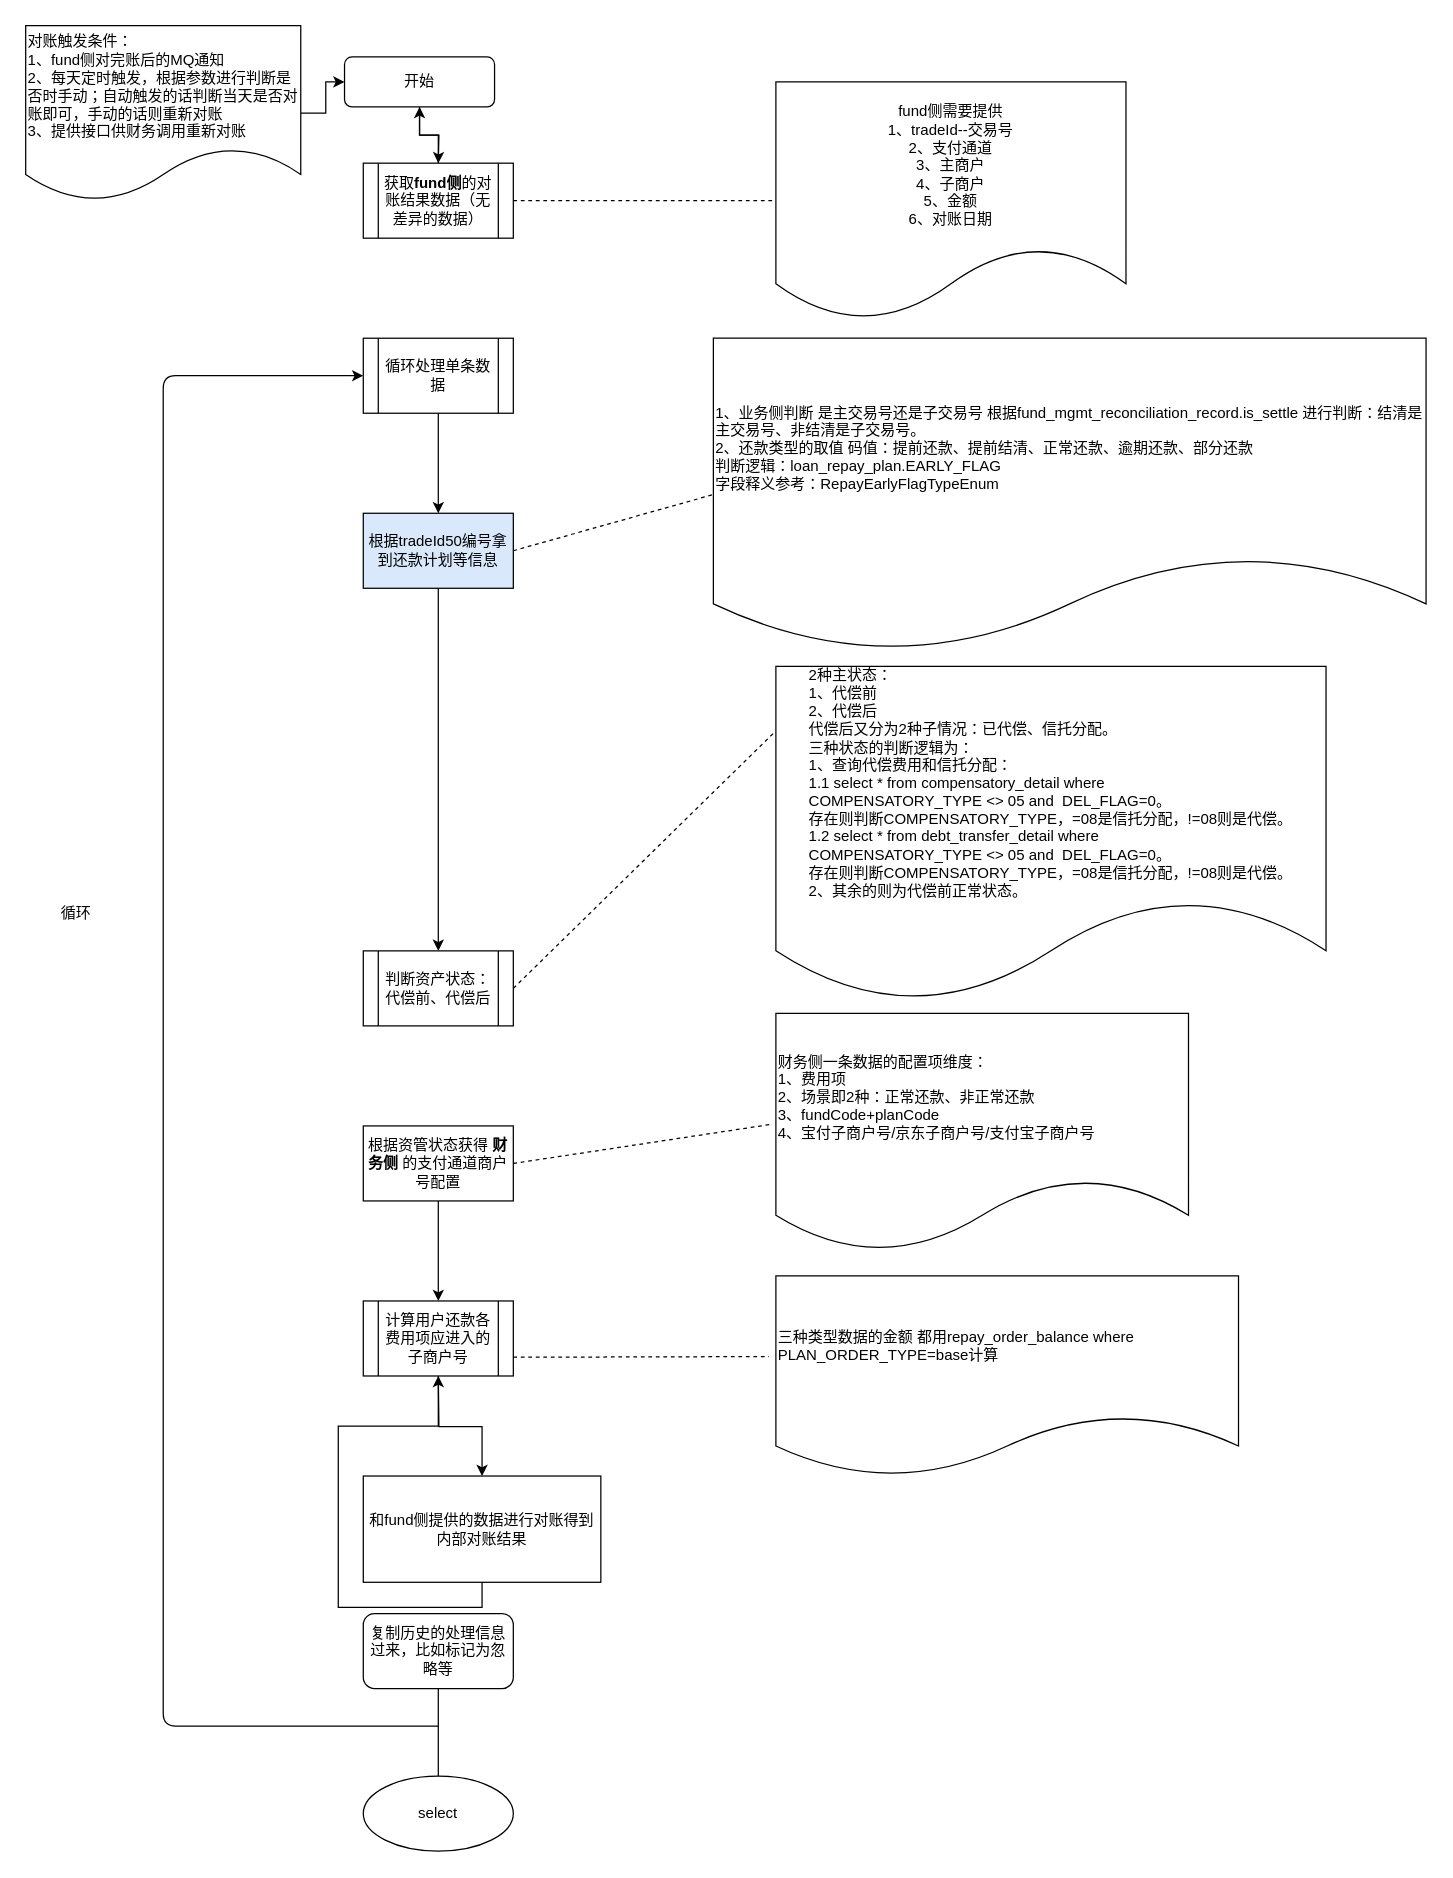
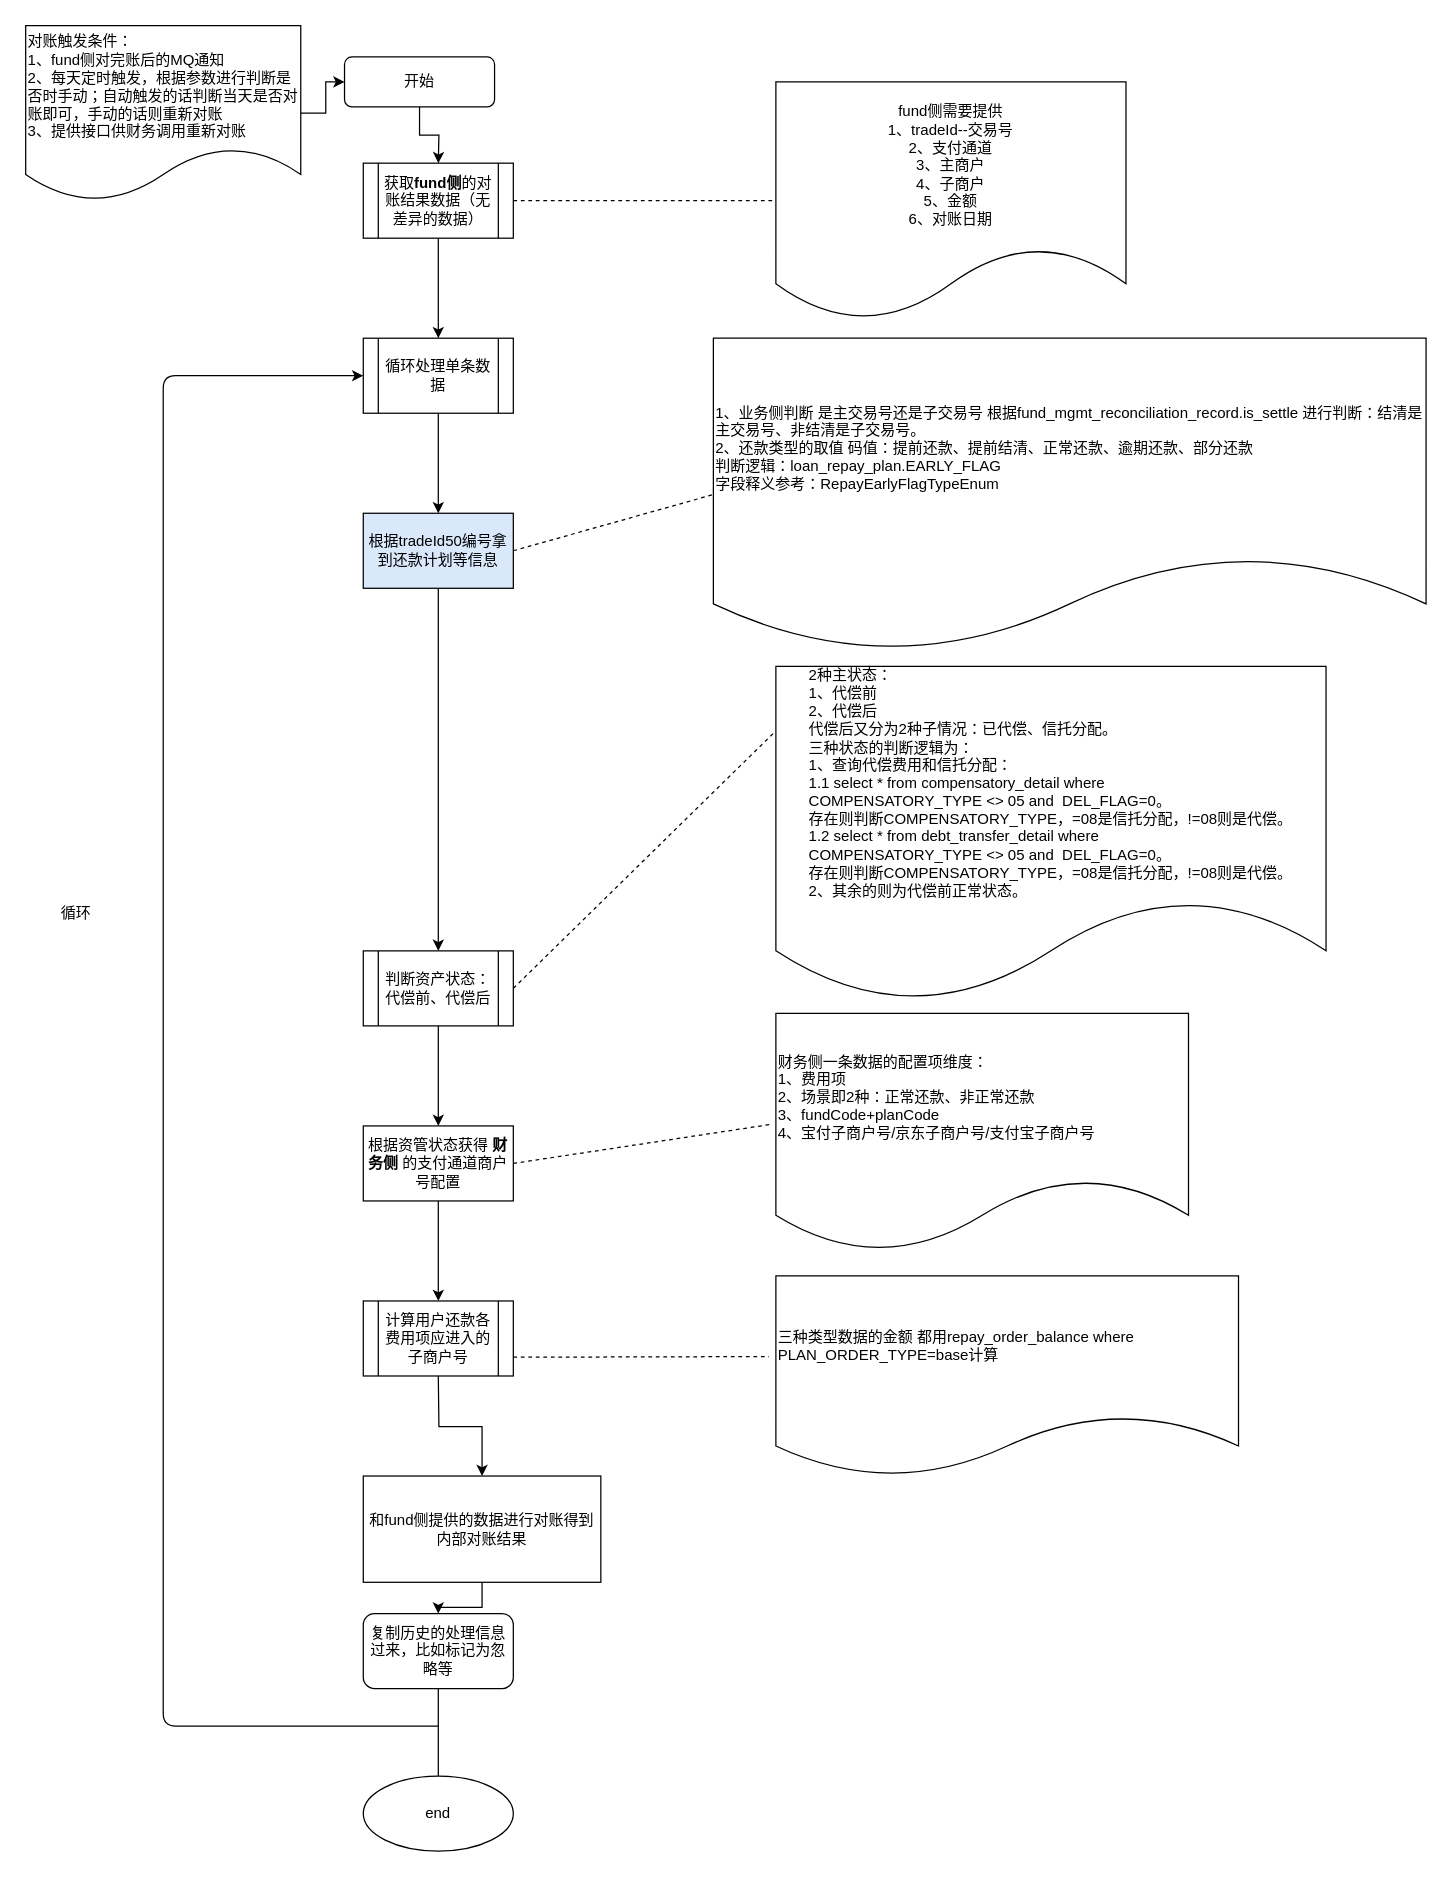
(438, 161) -> (438, 284)
none -> (438, 1072)
(338, 1520) -> (440, 1607)
(438, 1813) -> (438, 1813)
